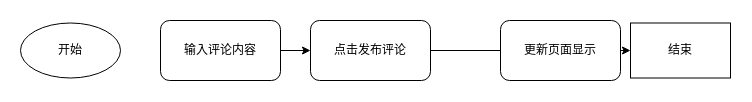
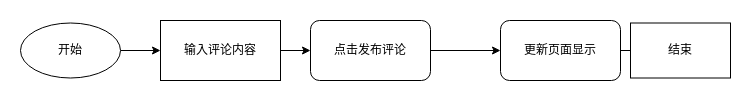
none -> (137, 51)
(221, 51) -> (221, 51)
(495, 51) -> (492, 51)
(623, 51) -> (625, 51)
